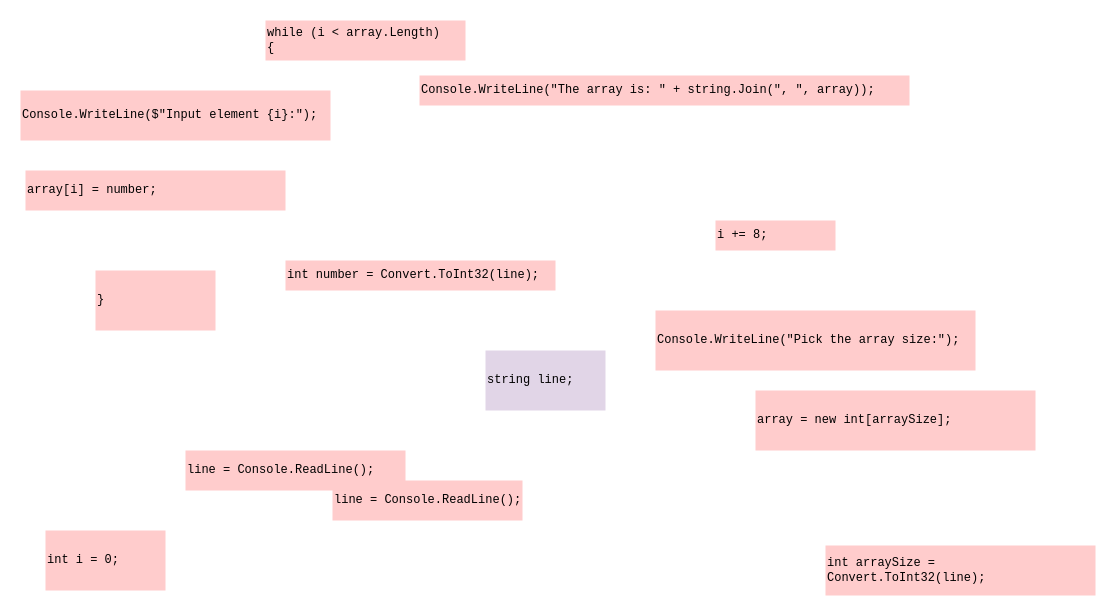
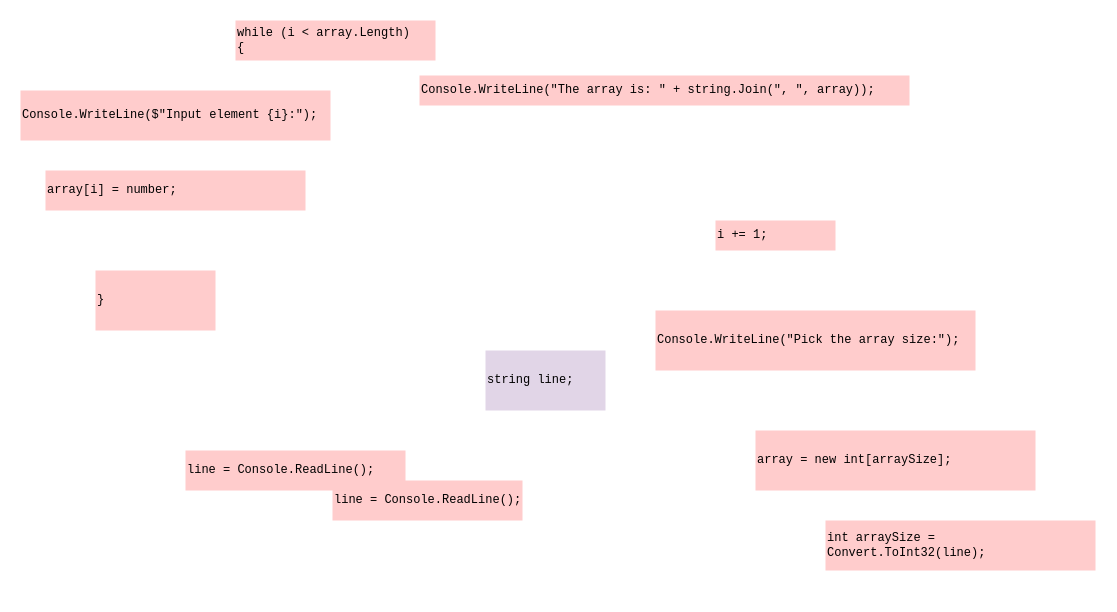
(366, 41) -> (336, 41)
(156, 191) -> (176, 191)
(735, 236) -> (735, 236)
(421, 276) -> none
(896, 421) -> (896, 461)
(106, 561) -> none
(961, 571) -> (961, 546)
